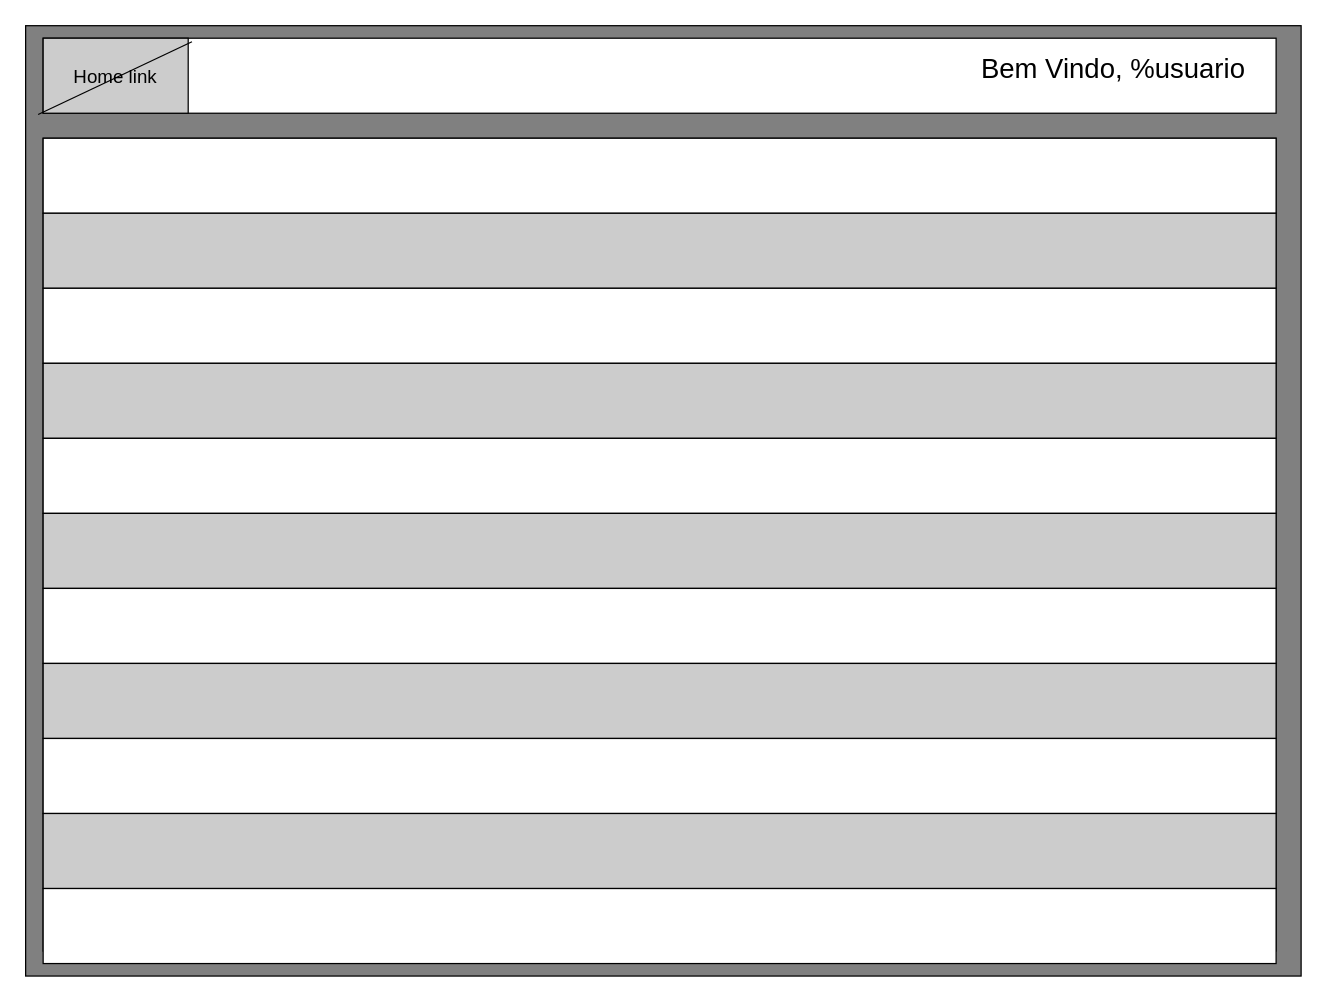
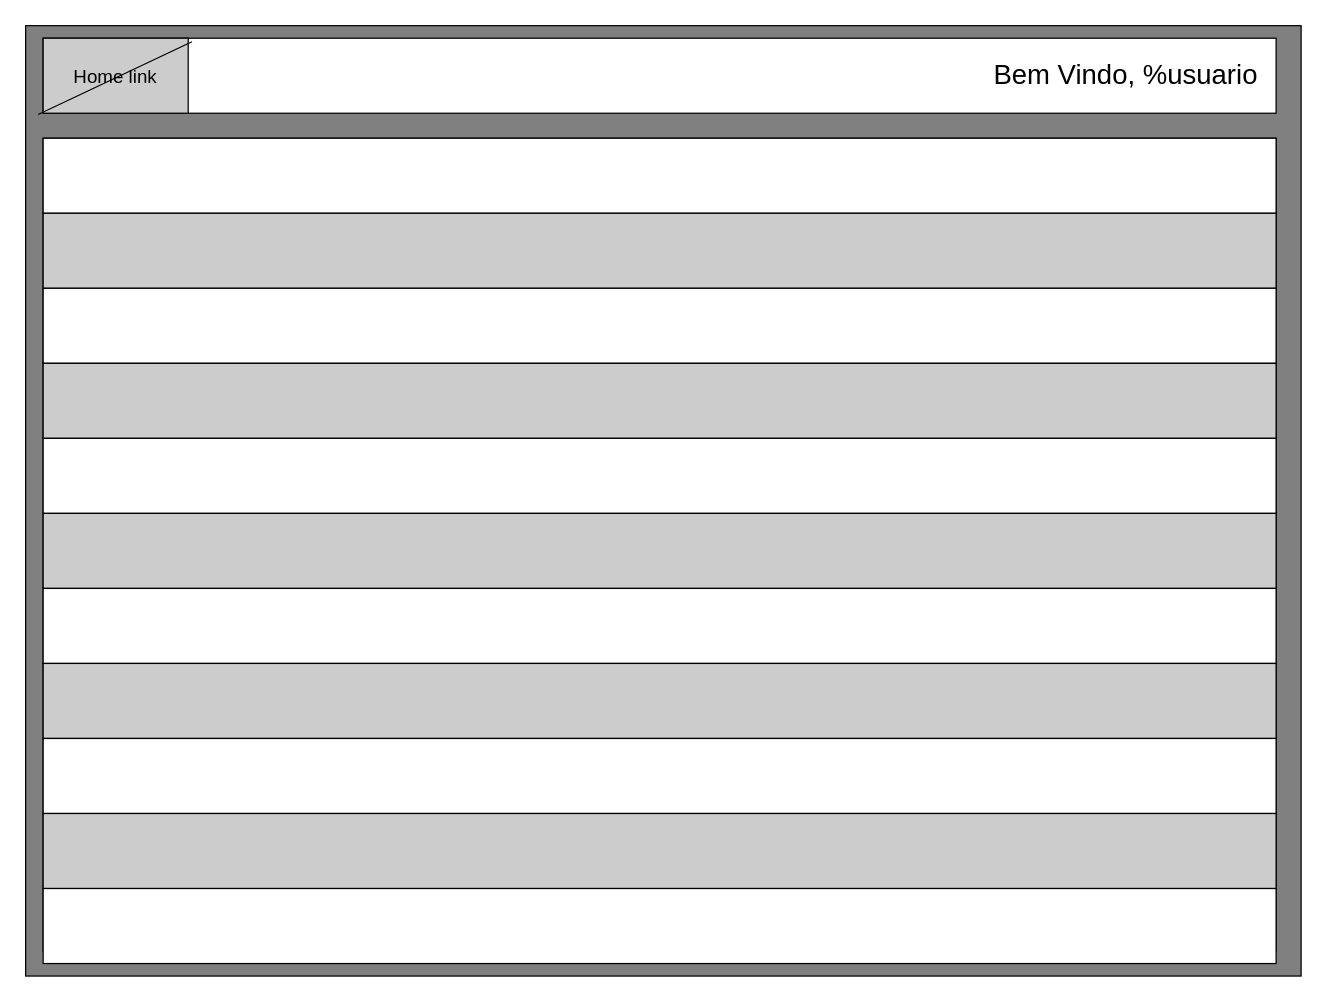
(1113, 69) -> (1126, 76)
